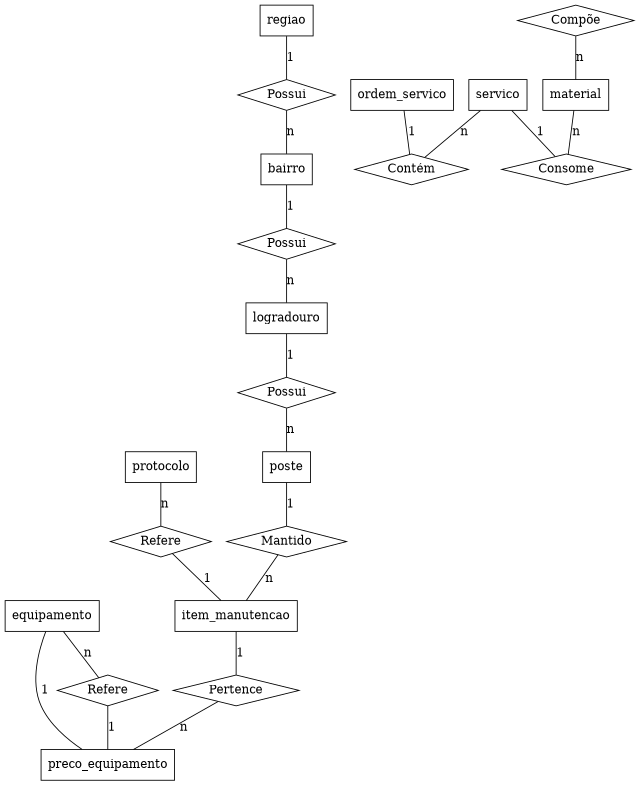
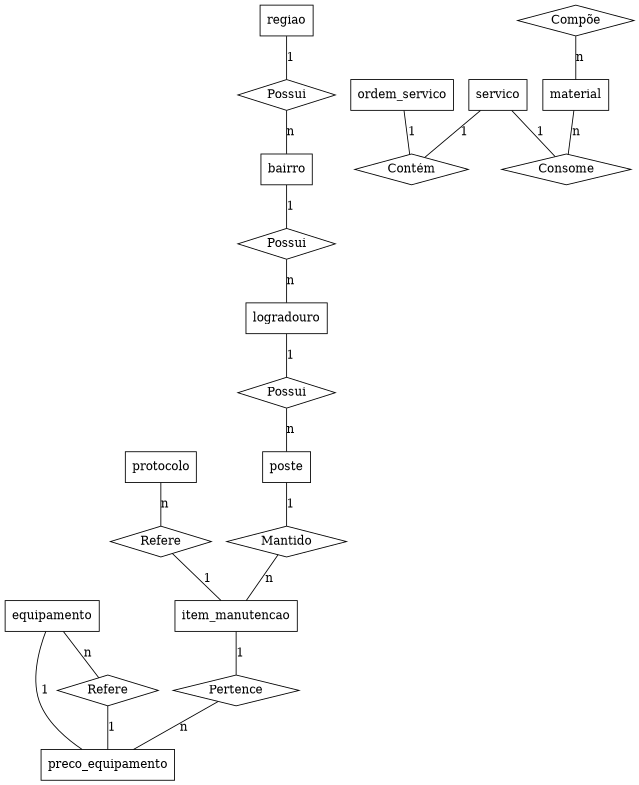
(465, 132) -> (465, 132)
